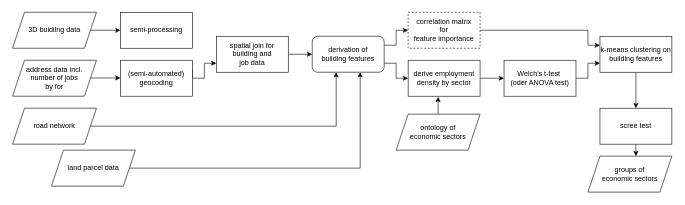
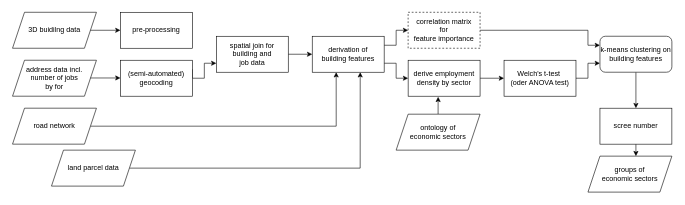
(156, 30) -> (156, 30)
(348, 54) -> (348, 54)
(636, 54) -> (636, 54)
(636, 126) -> (636, 126)
